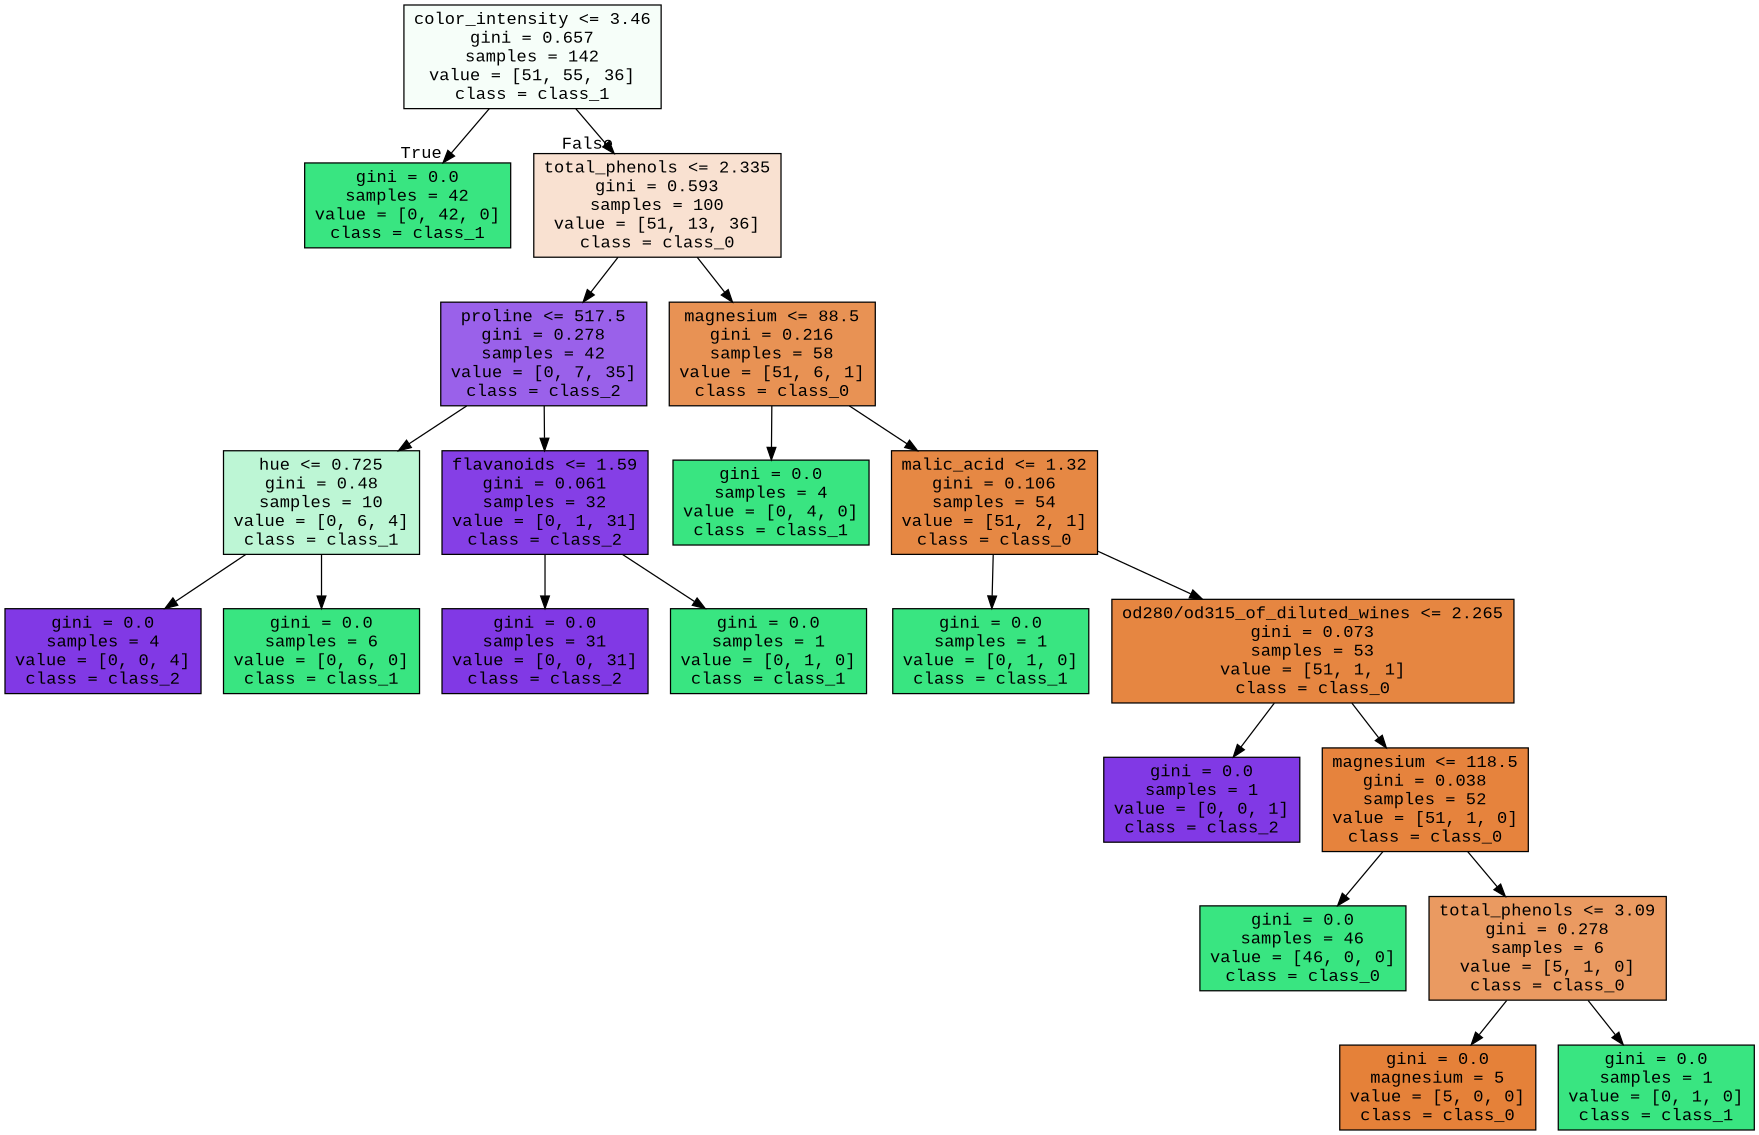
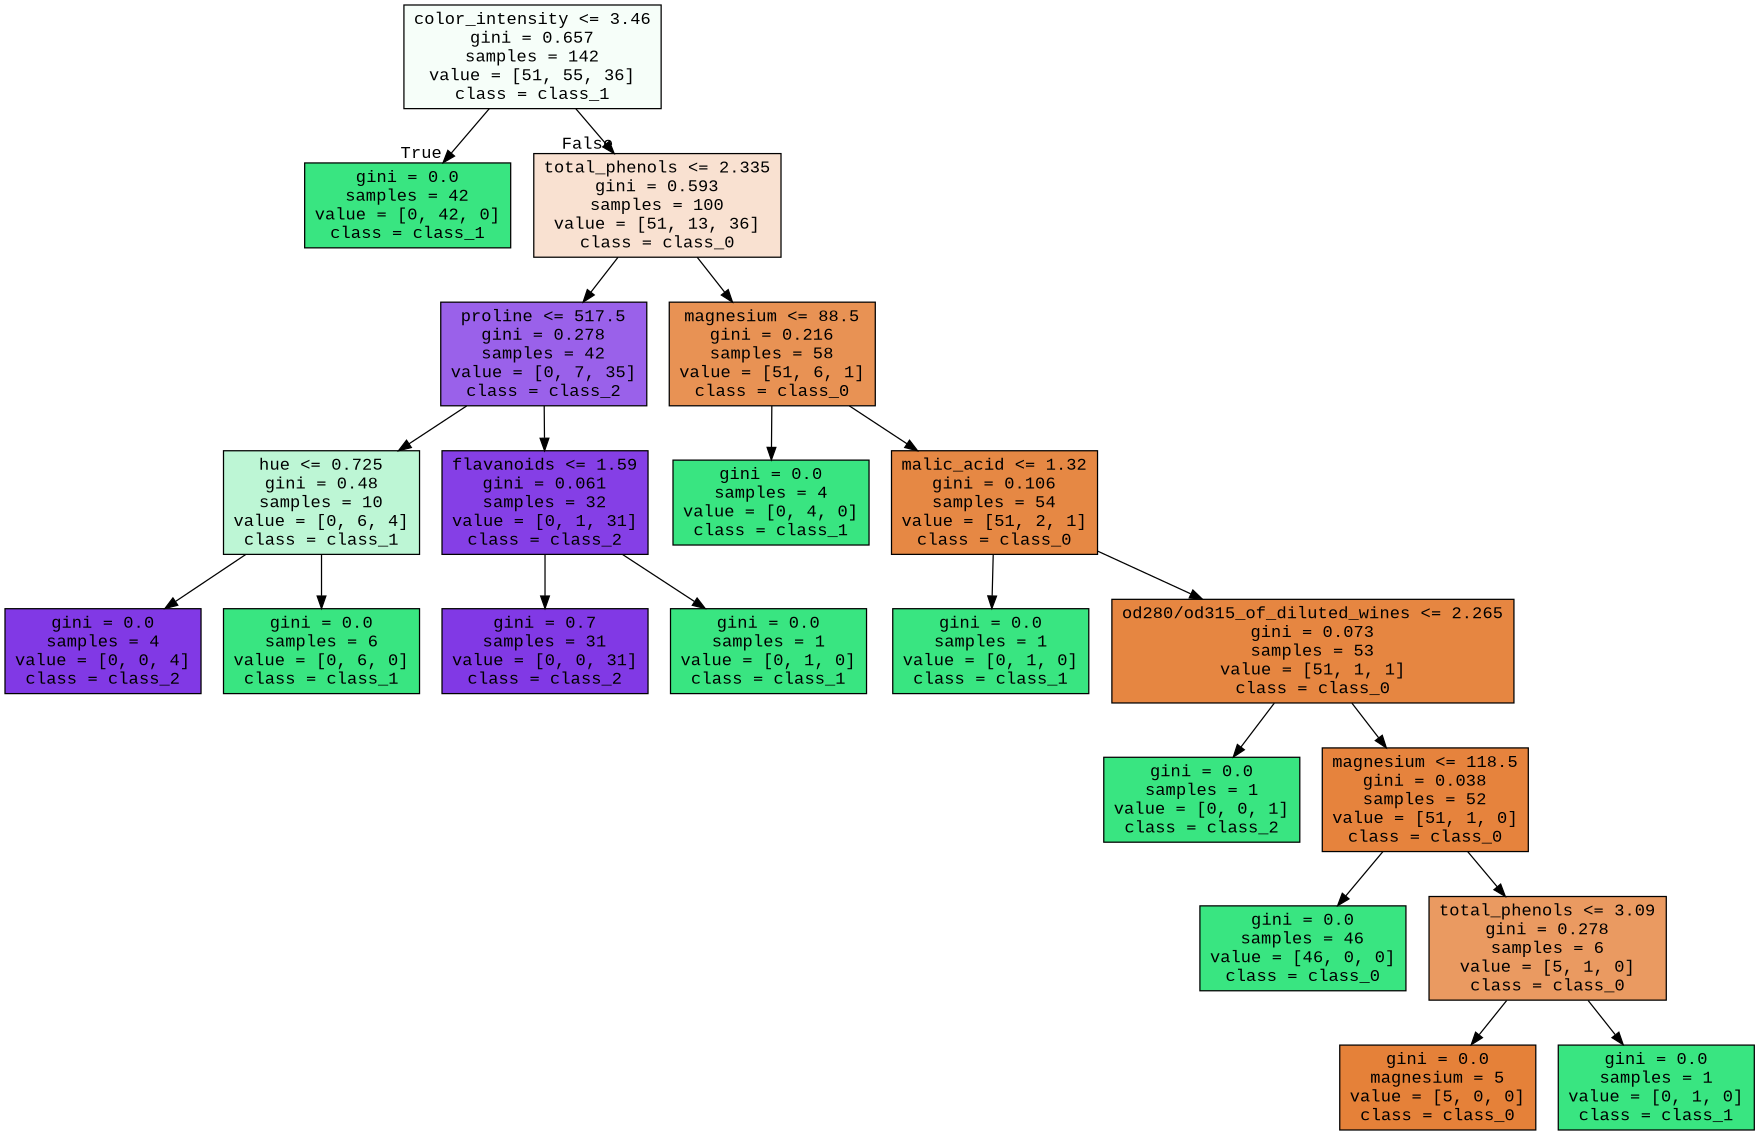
(545, 651) -> (545, 651)
(1202, 800) -> (1202, 800)
